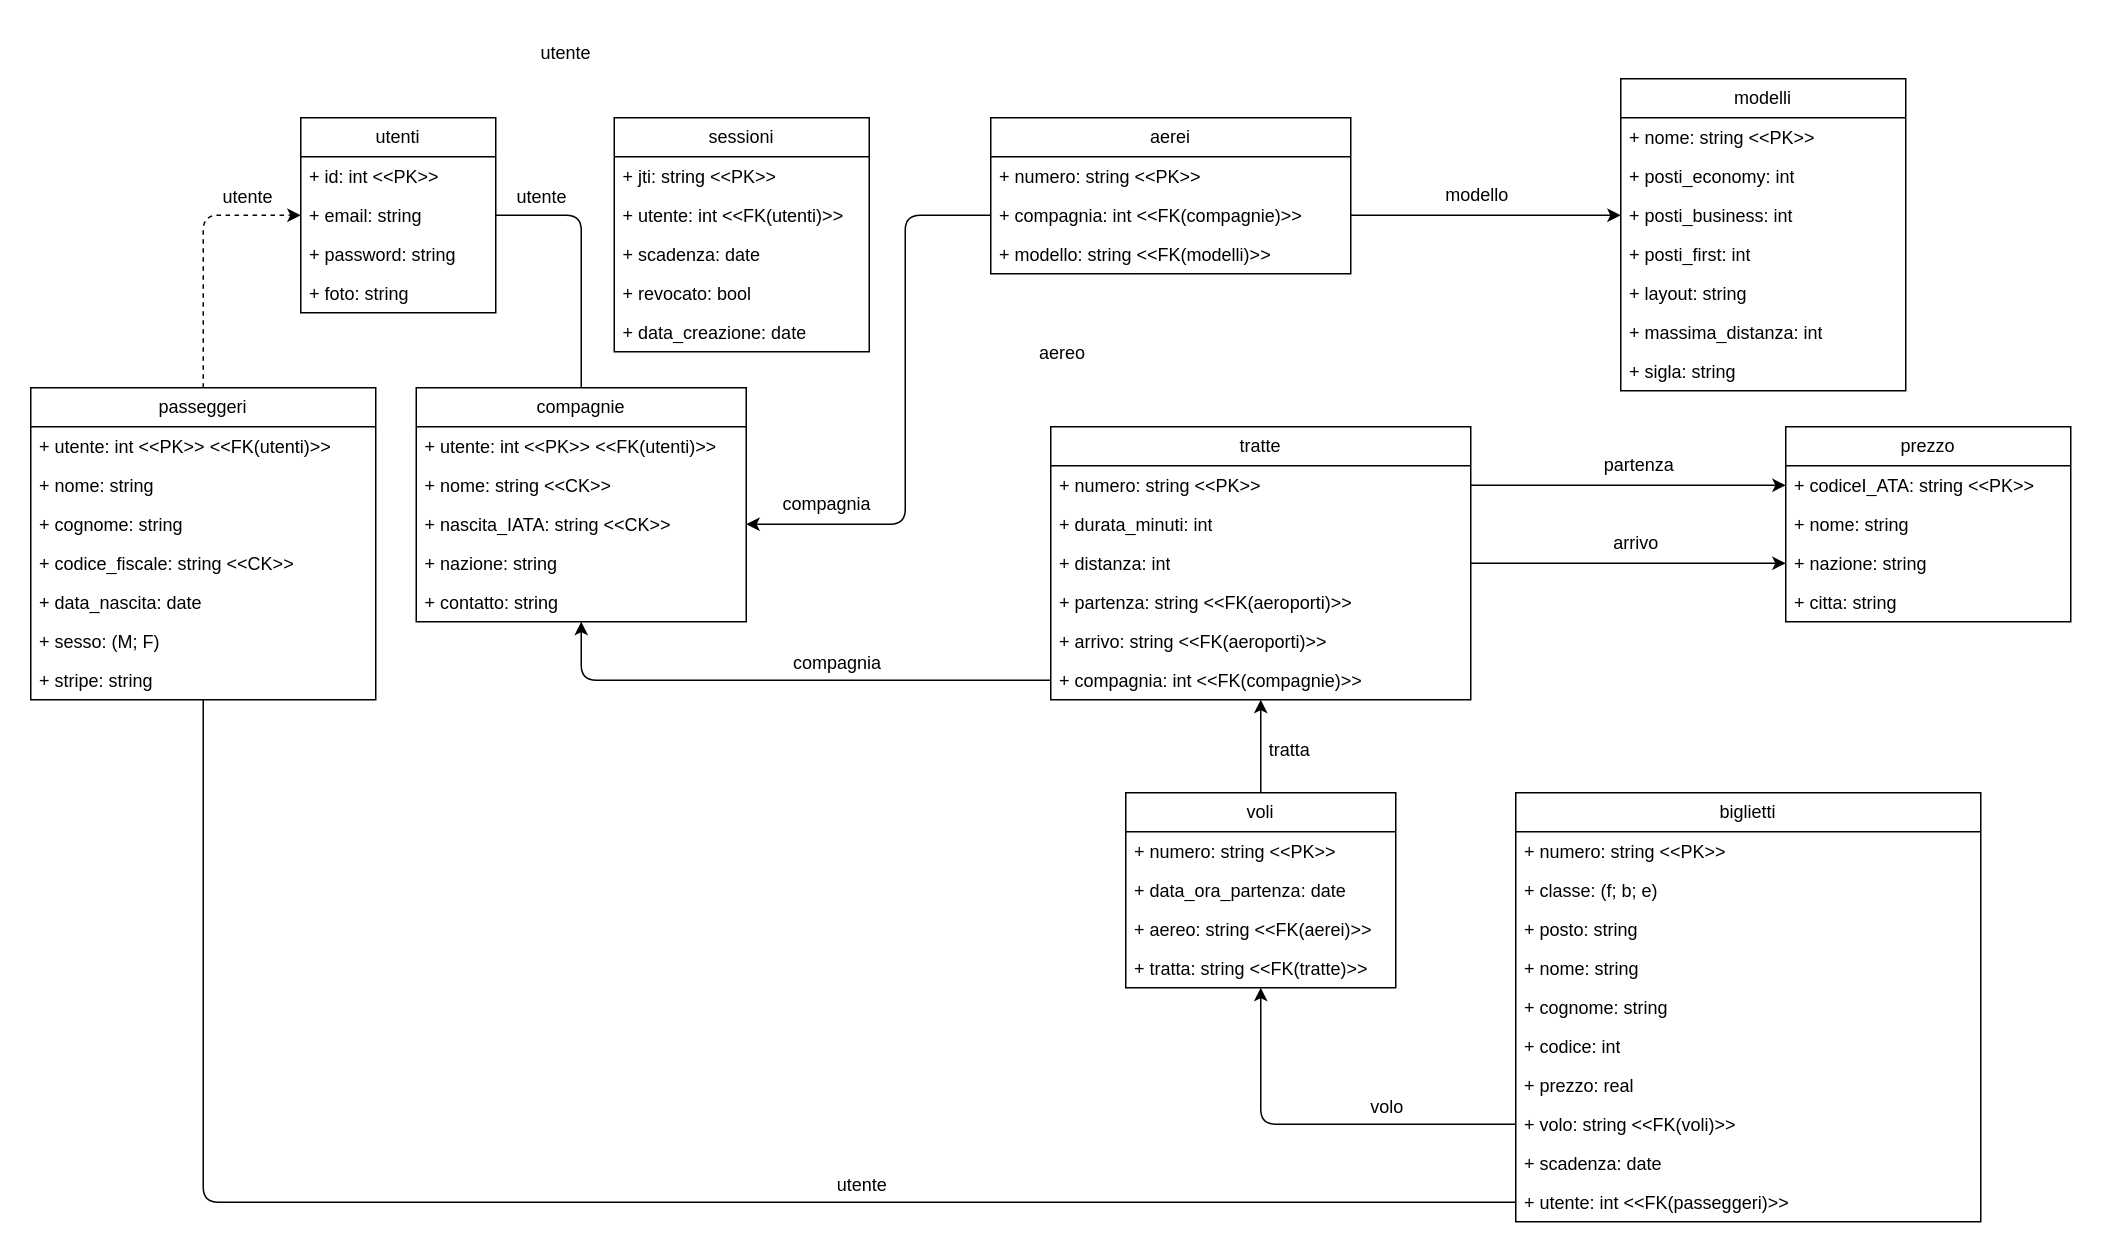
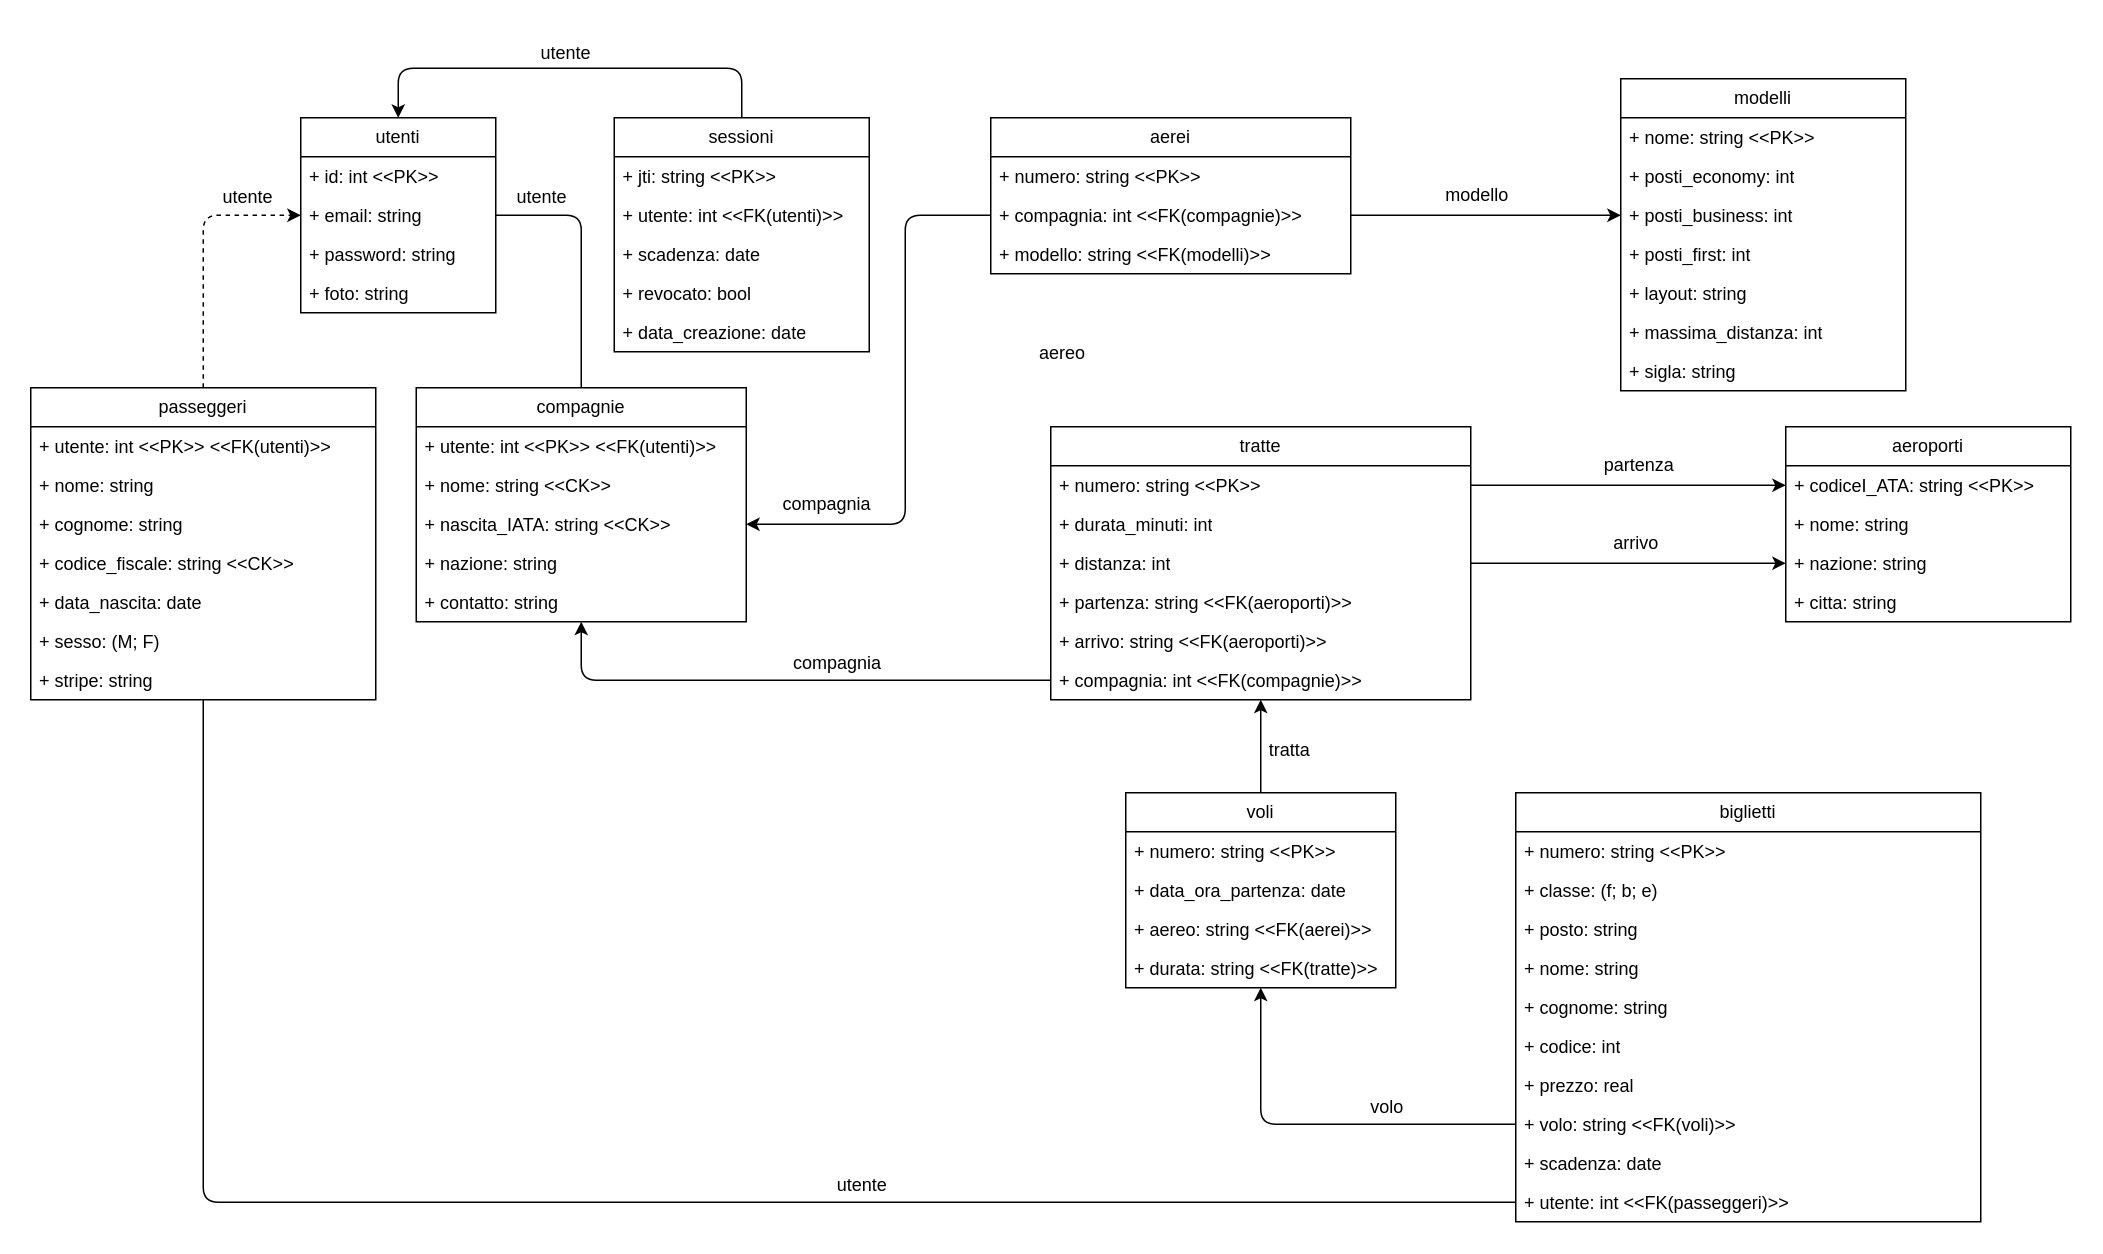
none -> (574, 68)
(1928, 446) -> (1928, 446)
(1262, 981) -> (1262, 981)
